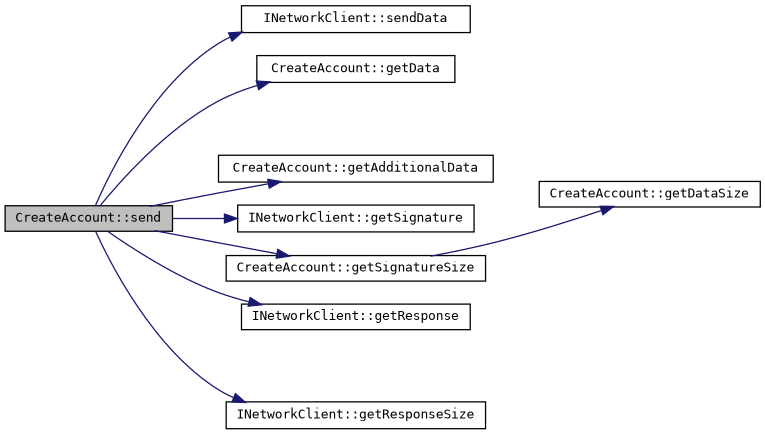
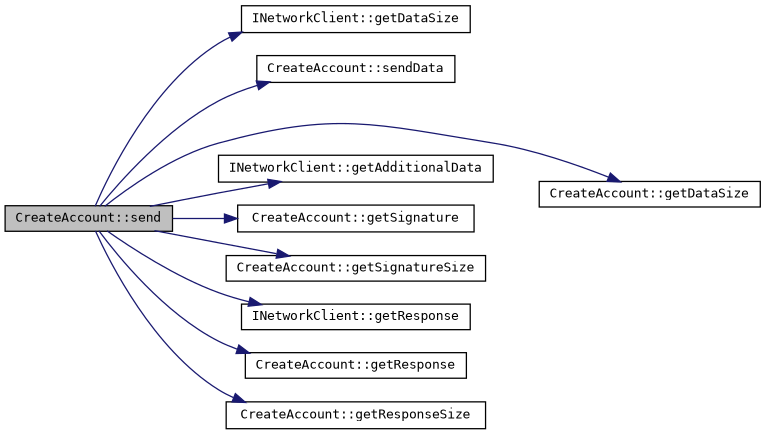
(356, 19) -> (356, 19)
(356, 69) -> (356, 69)
(356, 169) -> (356, 169)
(356, 218) -> (356, 218)
(517, 237) -> (350, 124)
none -> (356, 365)
(356, 415) -> (356, 415)
